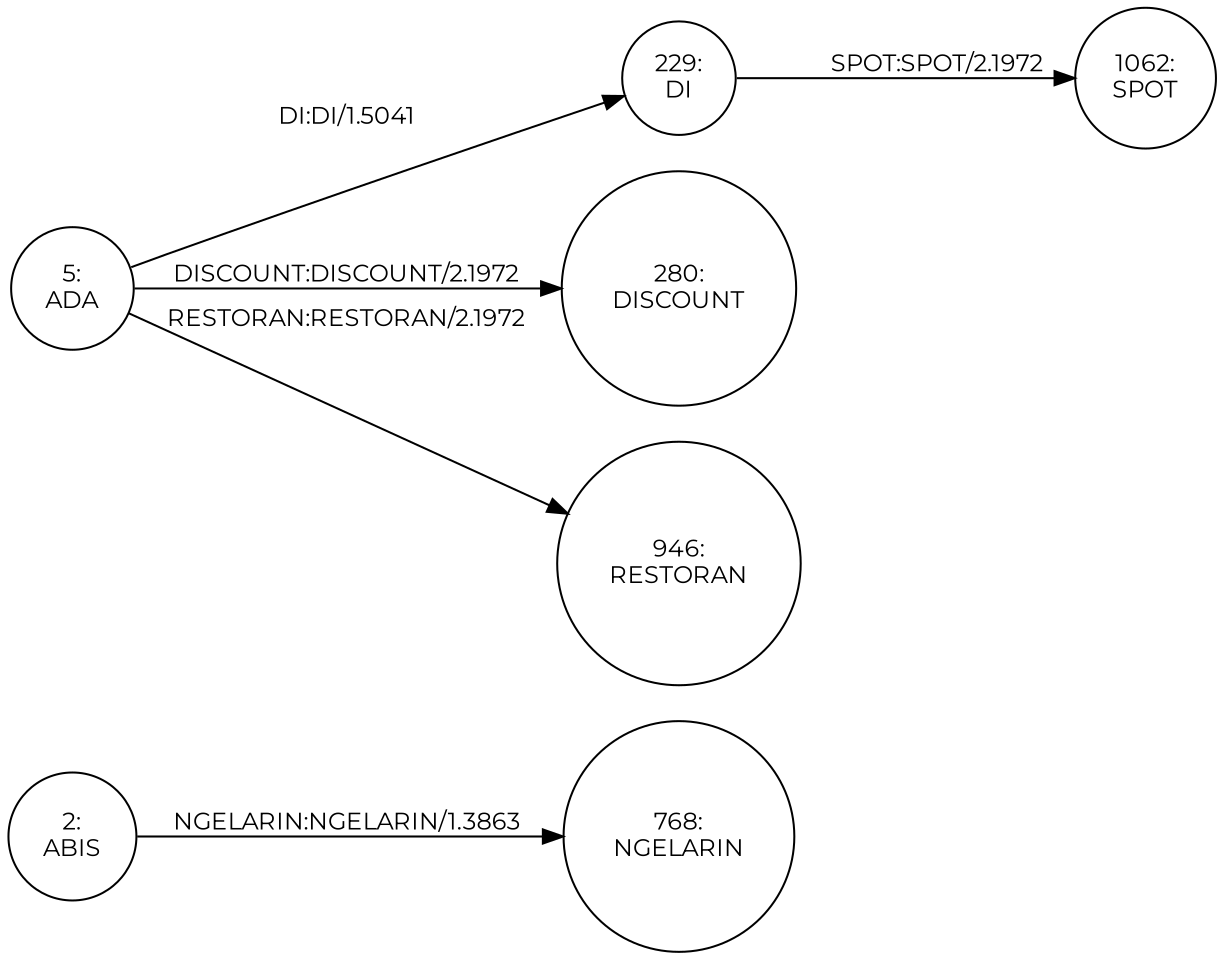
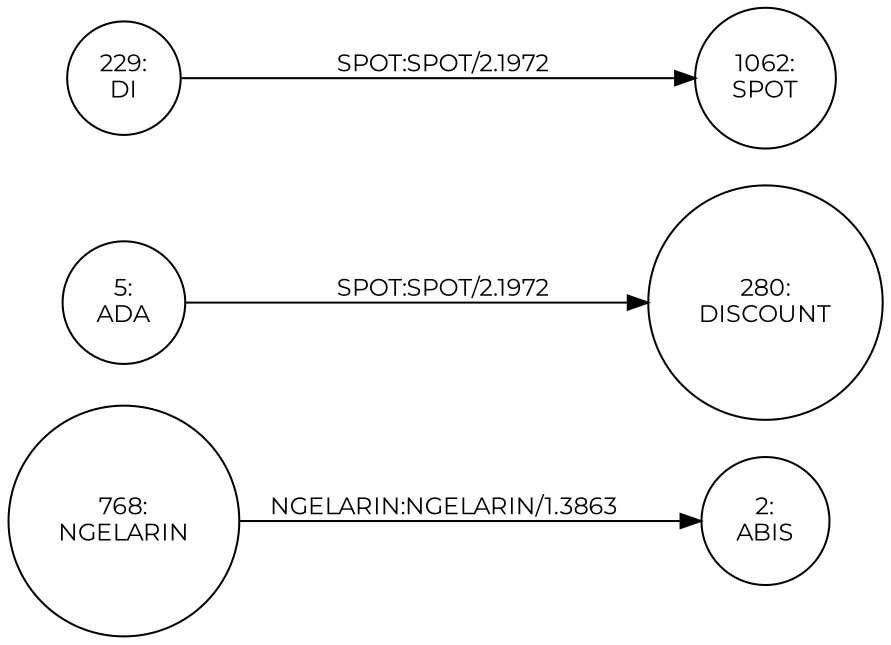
(368, 184) -> none
(347, 275) -> (444, 289)
(679, 563) -> none
(340, 836) -> (460, 521)
